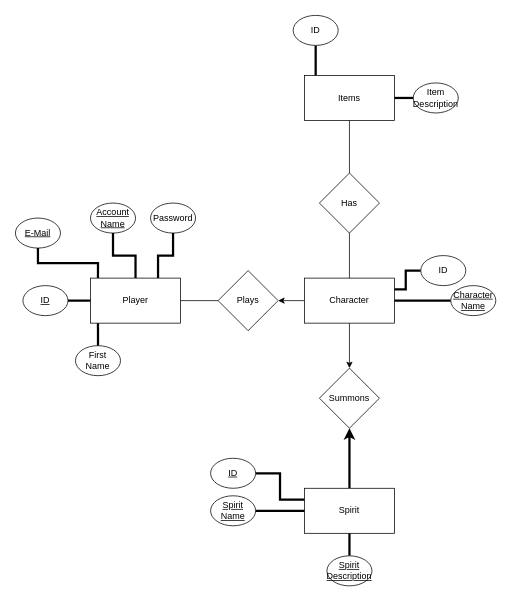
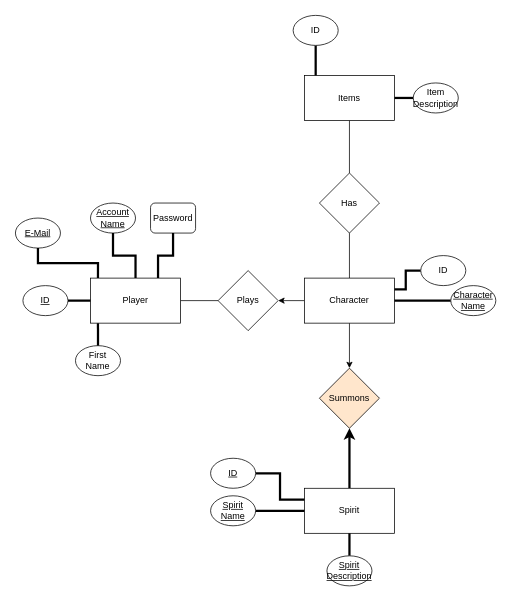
(173, 218) -> (173, 218)
(349, 398) -> (349, 398)
